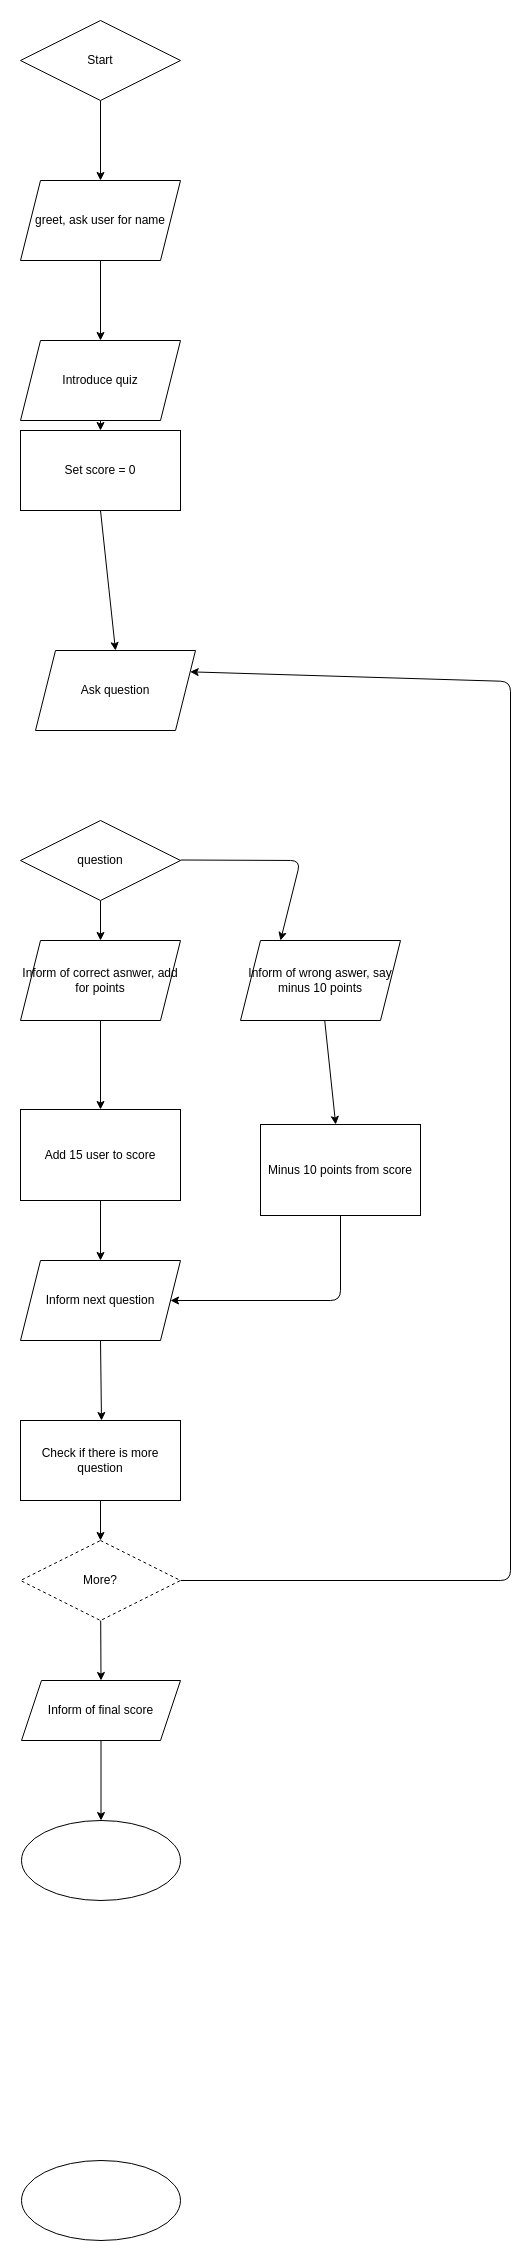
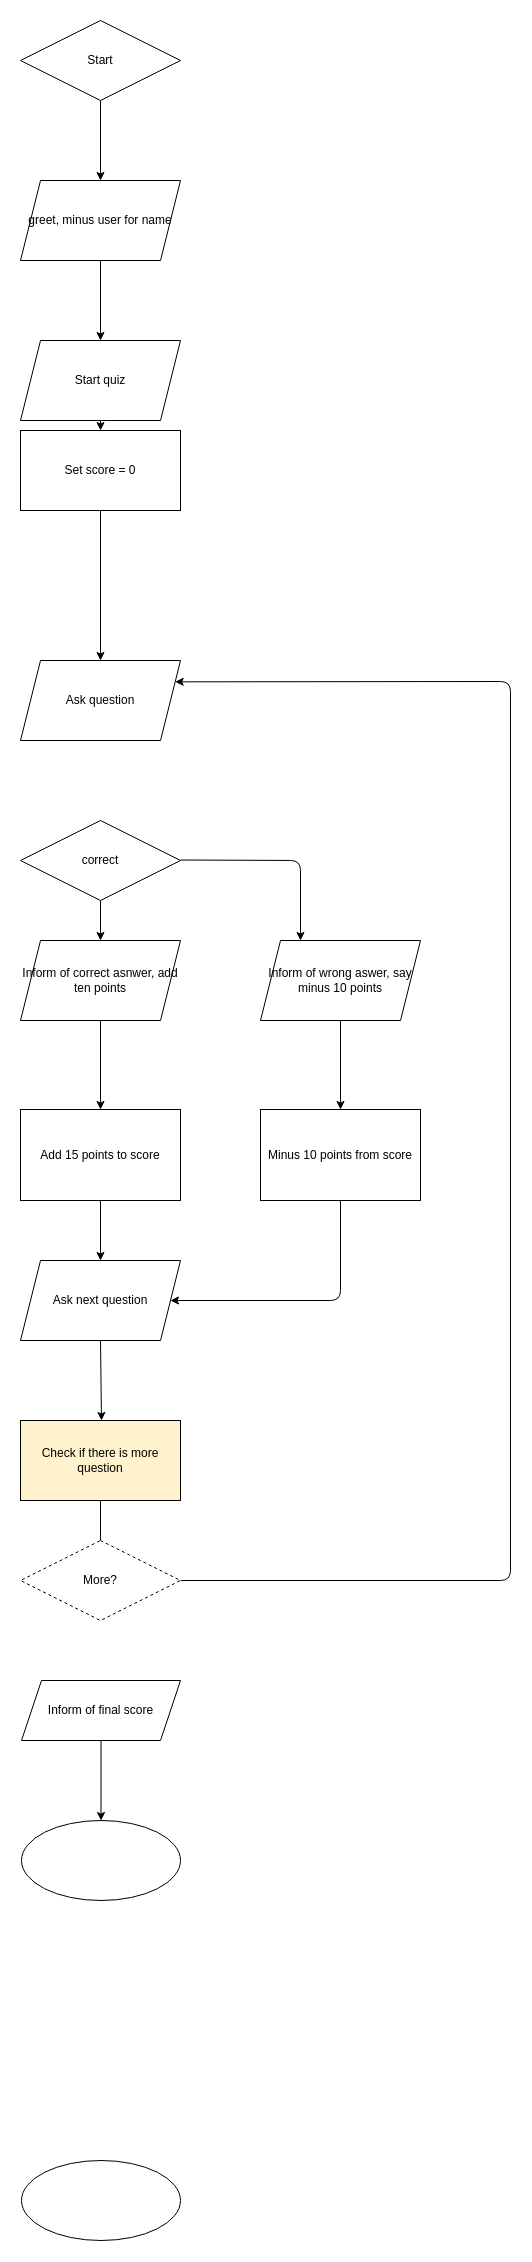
(101, 221) -> (101, 221)
(101, 381) -> (101, 381)
(116, 691) -> (101, 701)
(101, 861) -> (101, 861)
(101, 981) -> (101, 981)
(321, 981) -> (341, 981)
(101, 1156) -> (101, 1156)
(341, 1170) -> (341, 1155)
(101, 1301) -> (101, 1301)
(101, 1461) -> (101, 1461)
(101, 1532) -> (101, 1535)
(101, 1647) -> none
